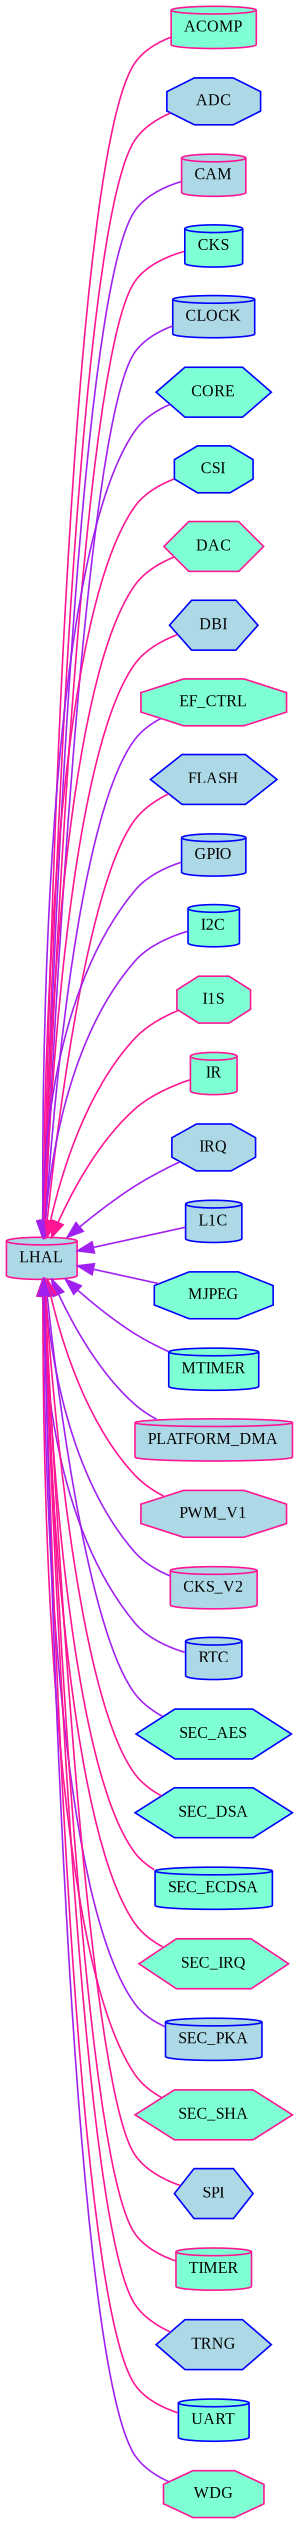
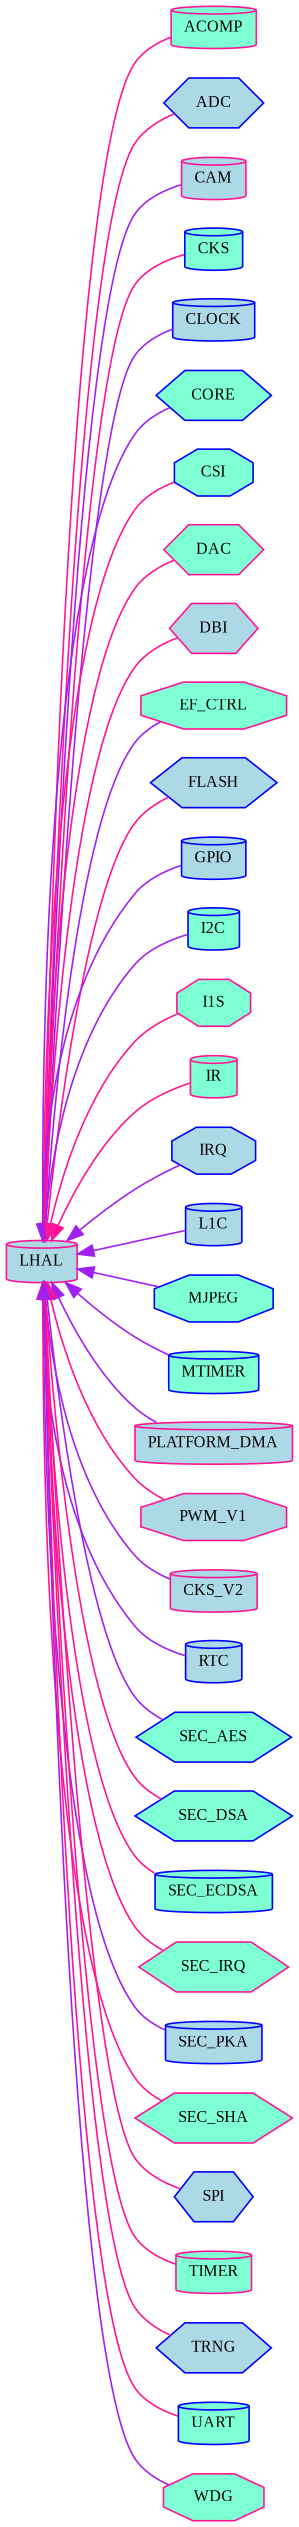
(214, 101) -> (214, 103)
(214, 625) -> (214, 628)
